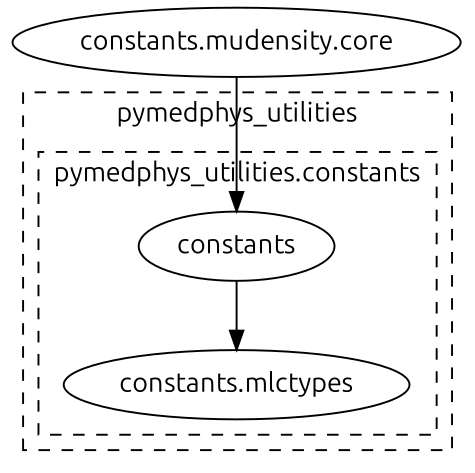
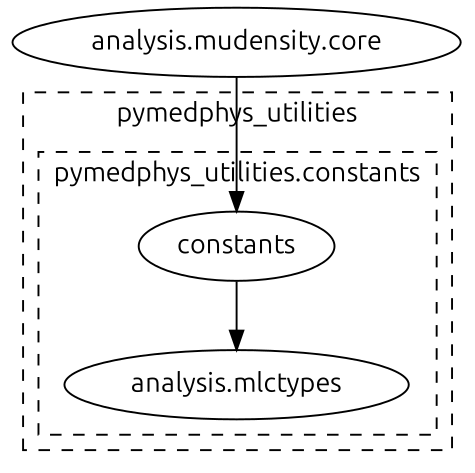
(237, 42) -> (237, 42)
(237, 385) -> (237, 385)
